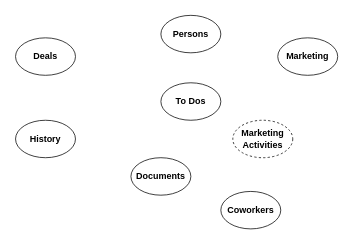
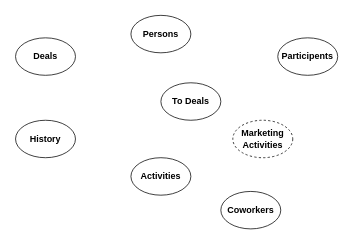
(191, 34) -> (161, 34)
(308, 57) -> (308, 57)
(191, 102) -> (191, 102)
(161, 177) -> (161, 177)
